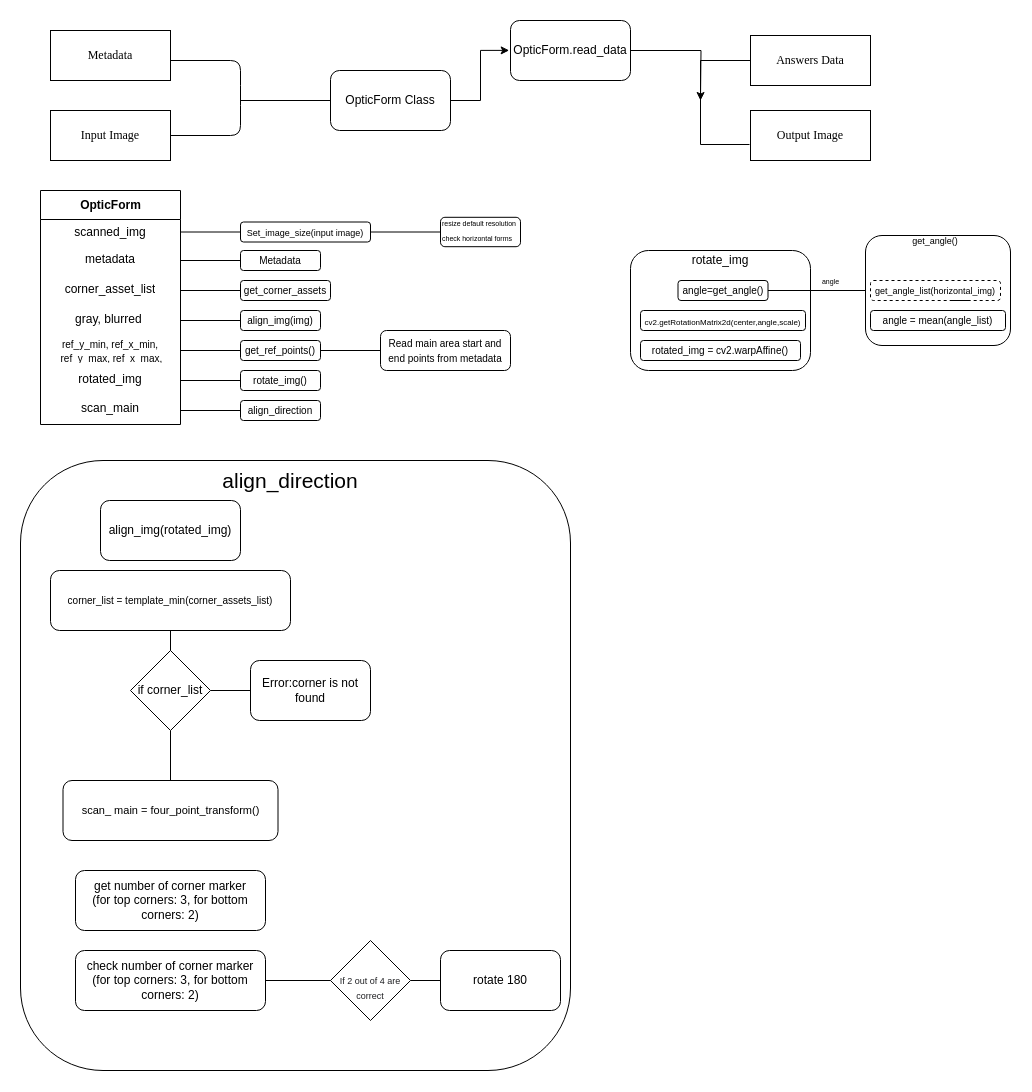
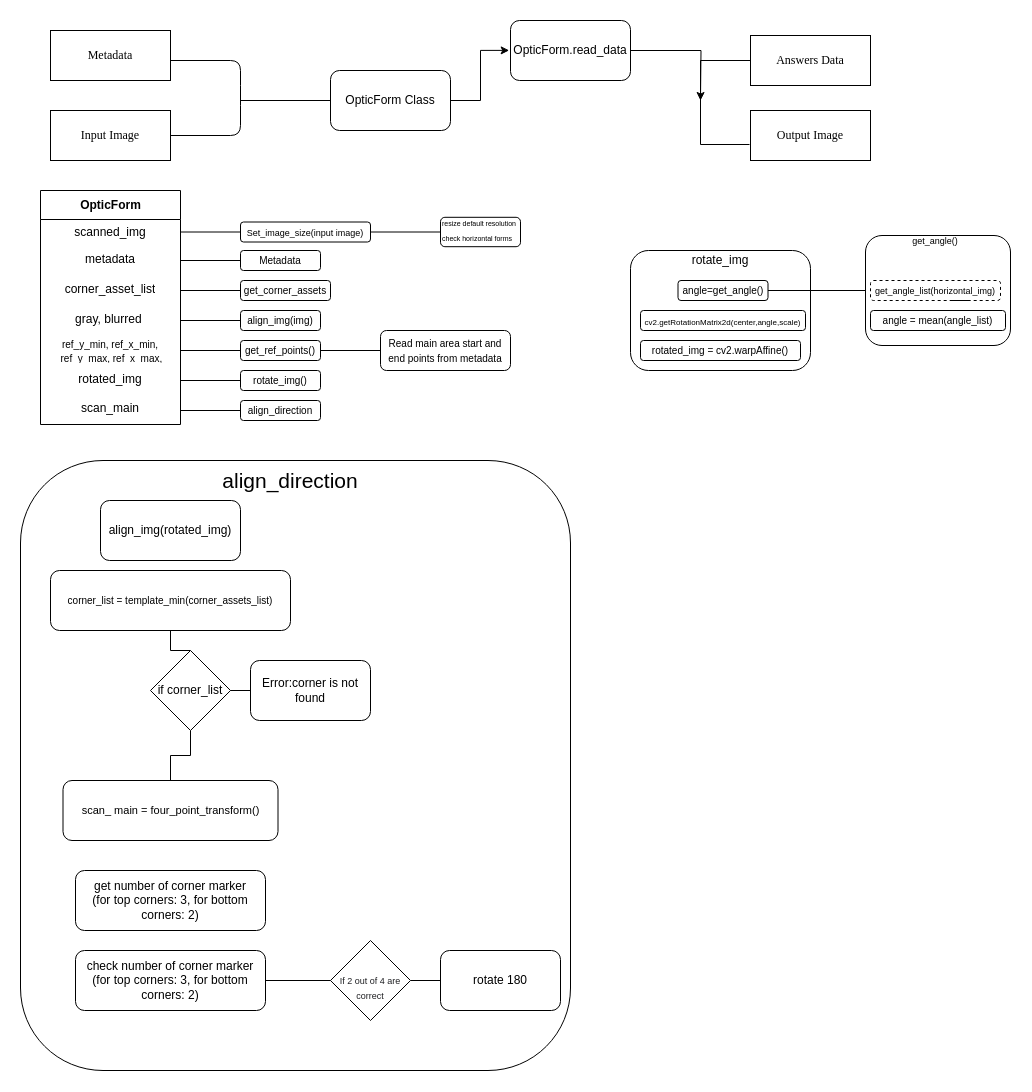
(831, 281) -> none
(171, 691) -> (191, 691)
